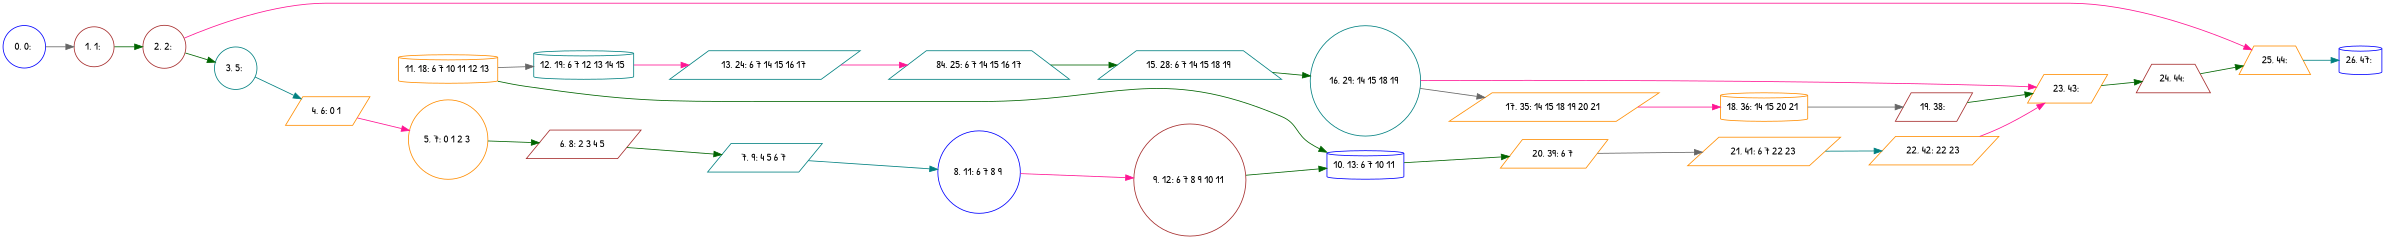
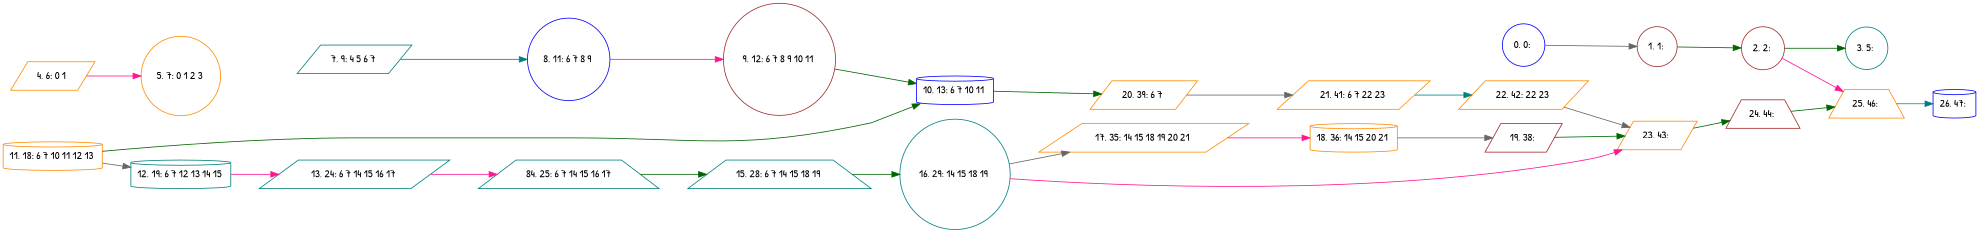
(2275, 60) -> (1867, 104)
(274, 86) -> none
(2009, 123) -> (1593, 116)
(584, 144) -> none
